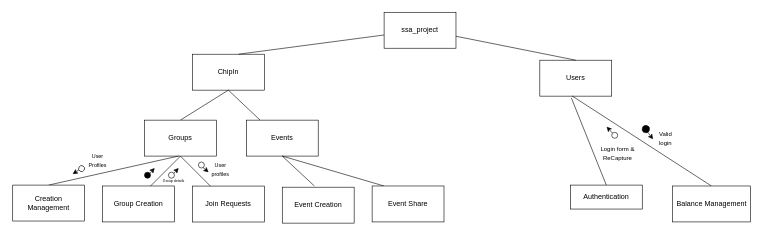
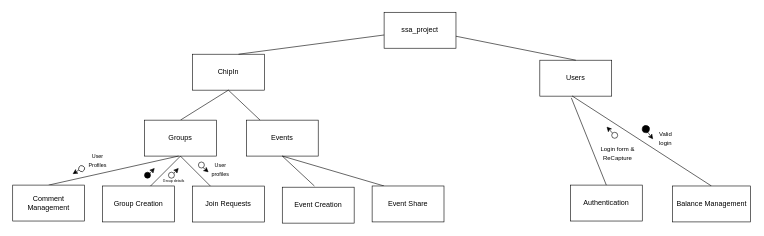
(607, 197) -> (607, 203)
(48, 204) -> (48, 204)
